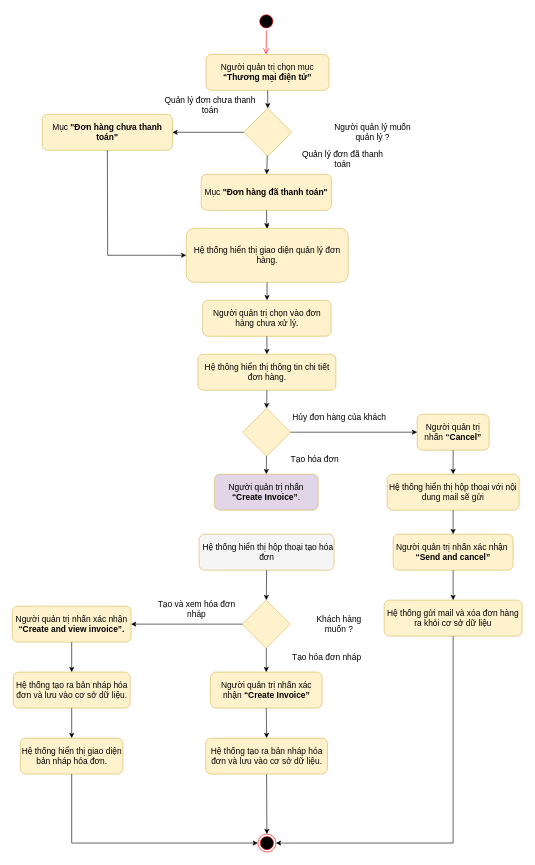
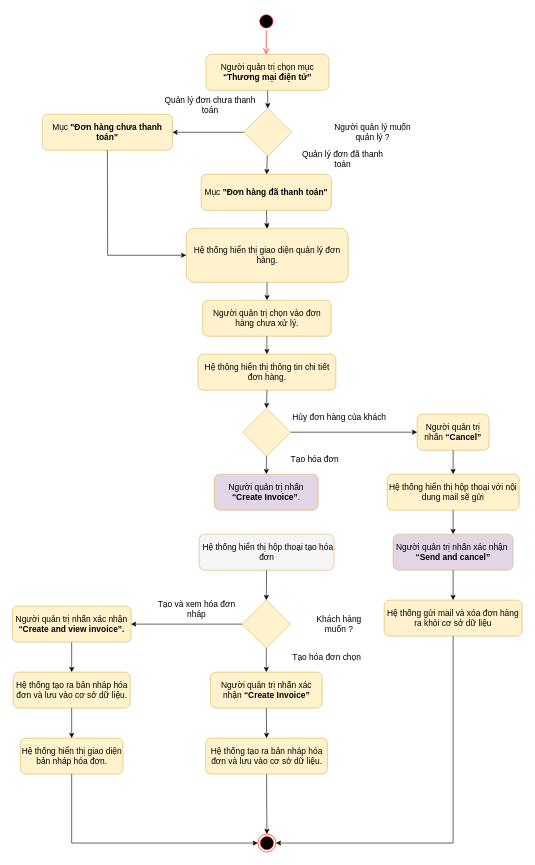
(453, 552) -> (453, 552)
(327, 657) -> (327, 657)
